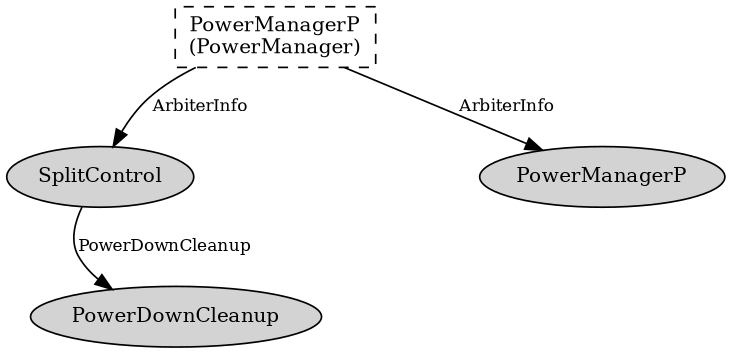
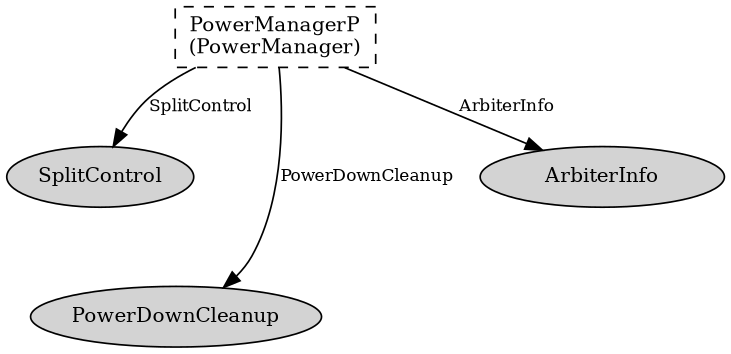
(200, 107) -> (200, 107)
(602, 177) -> (602, 177)
(75, 247) -> (277, 176)
